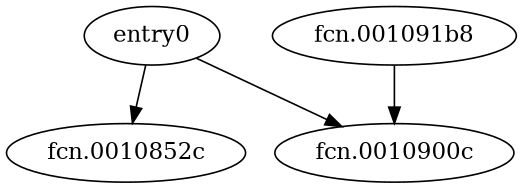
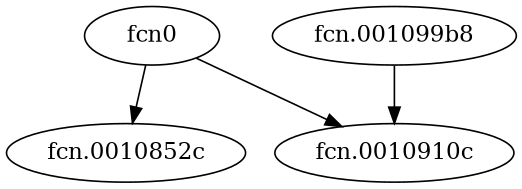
(152, 36) -> (152, 36)
(394, 36) -> (394, 36)
(394, 153) -> (394, 153)
